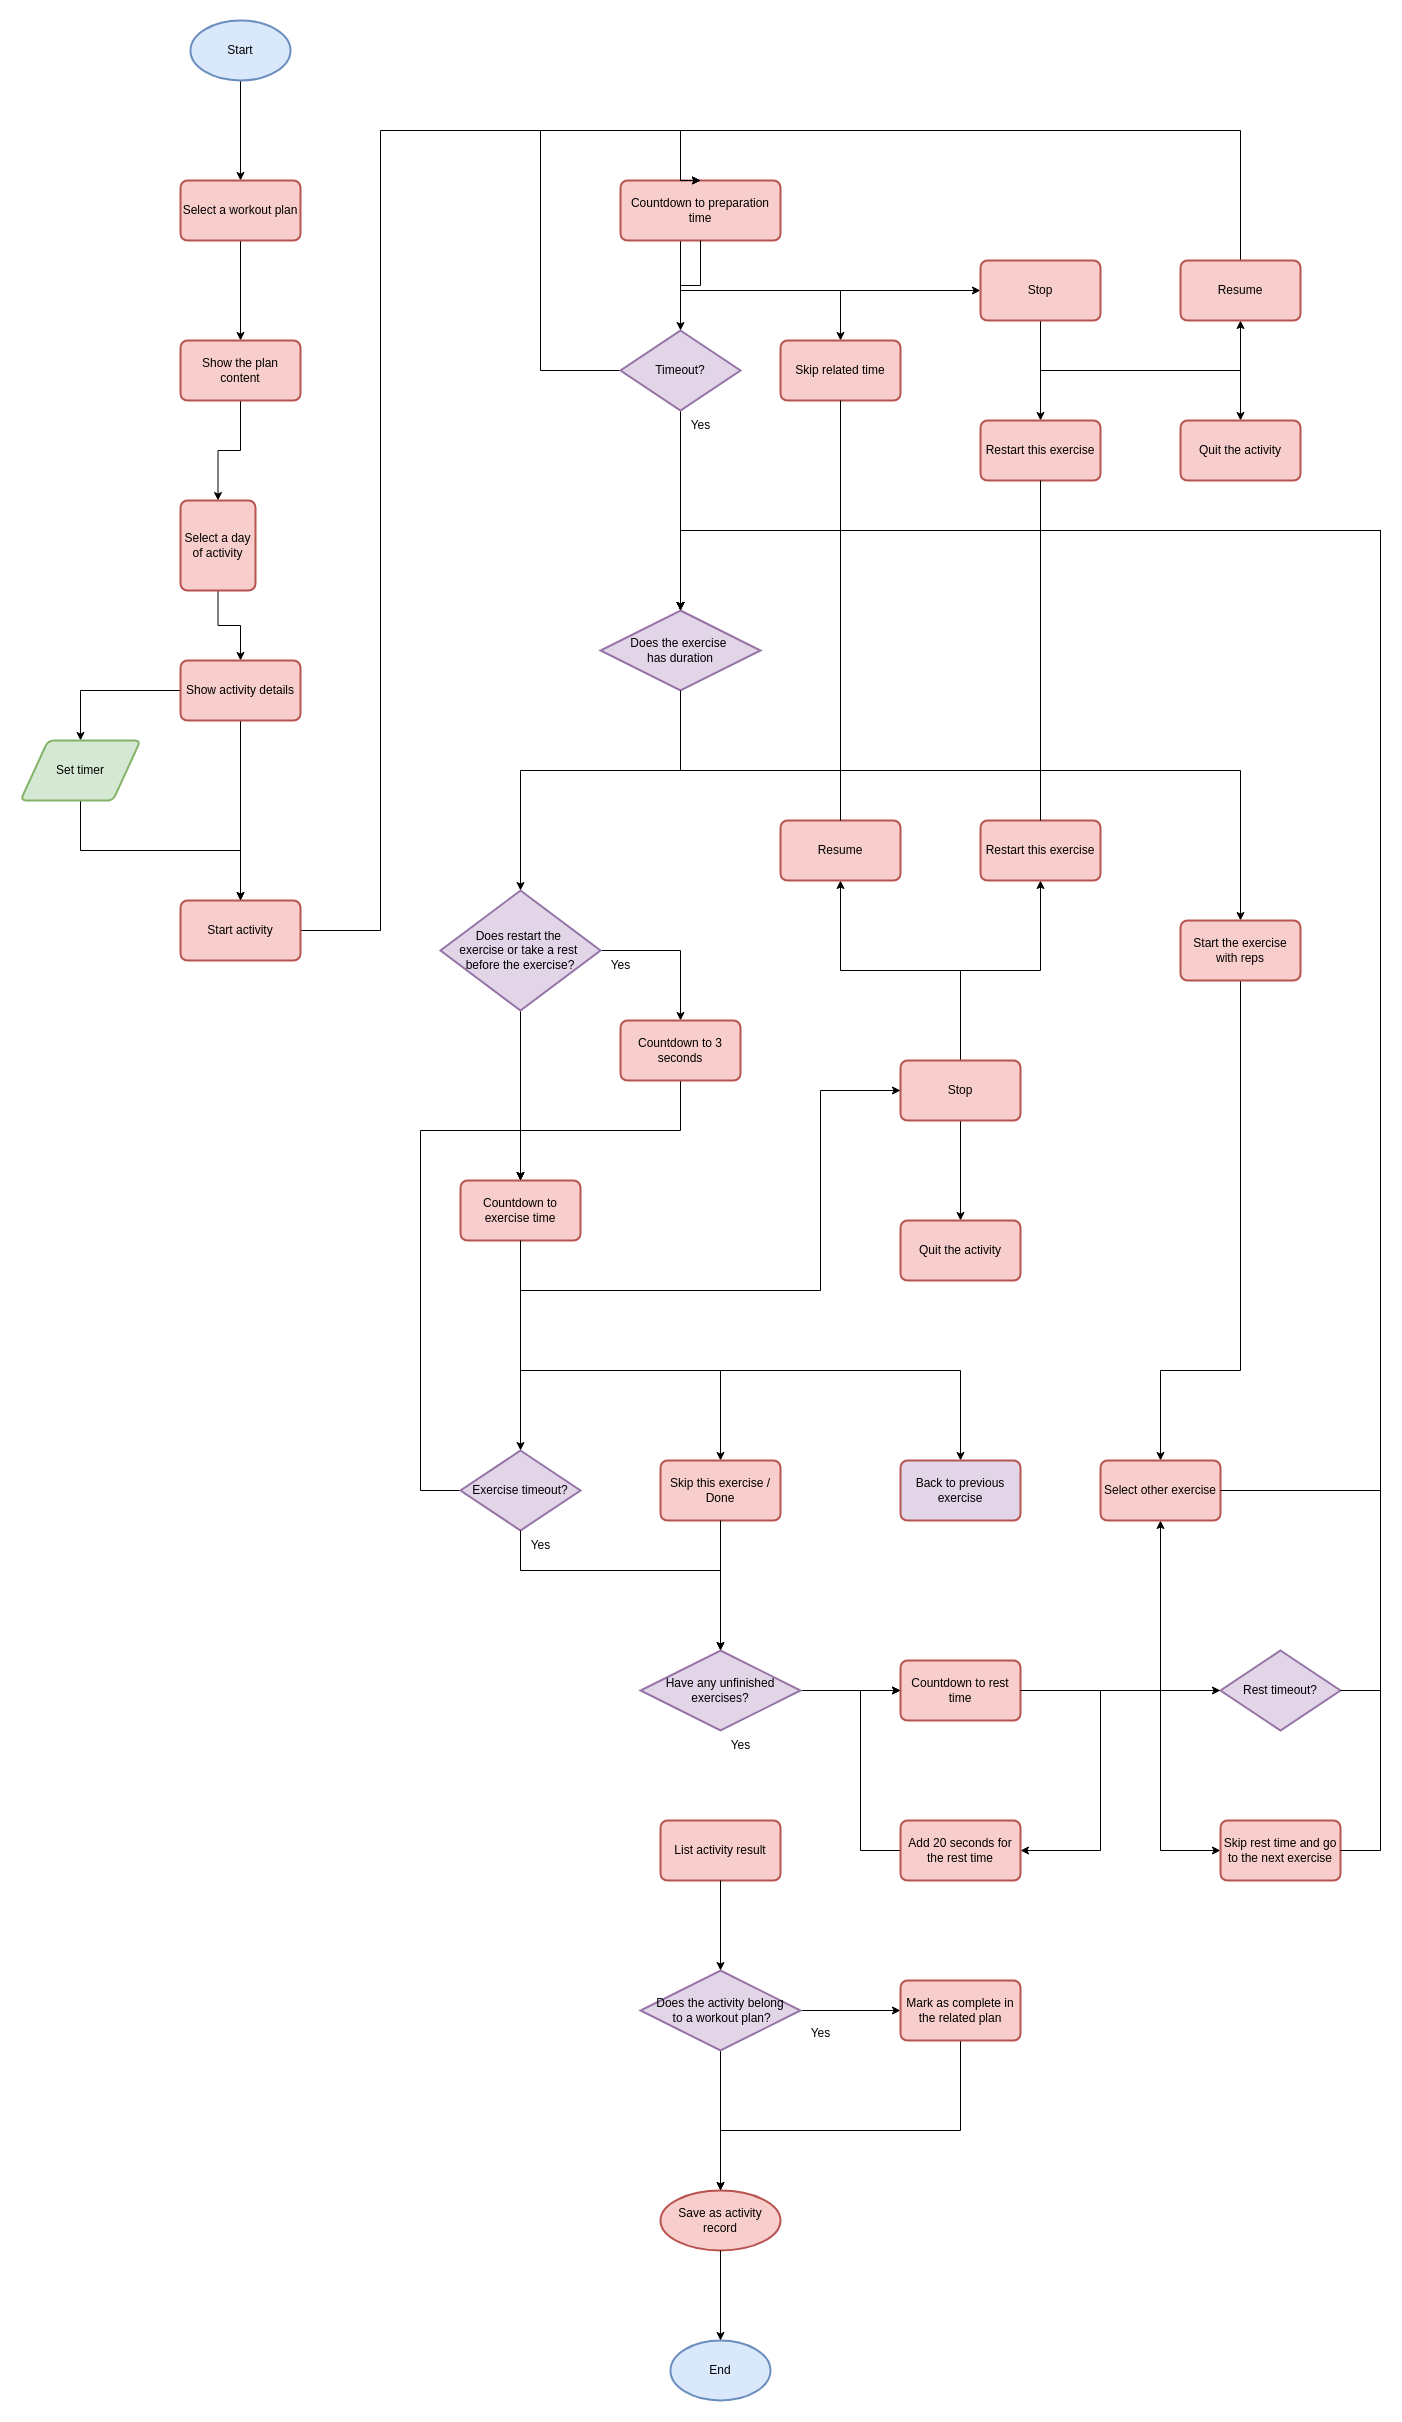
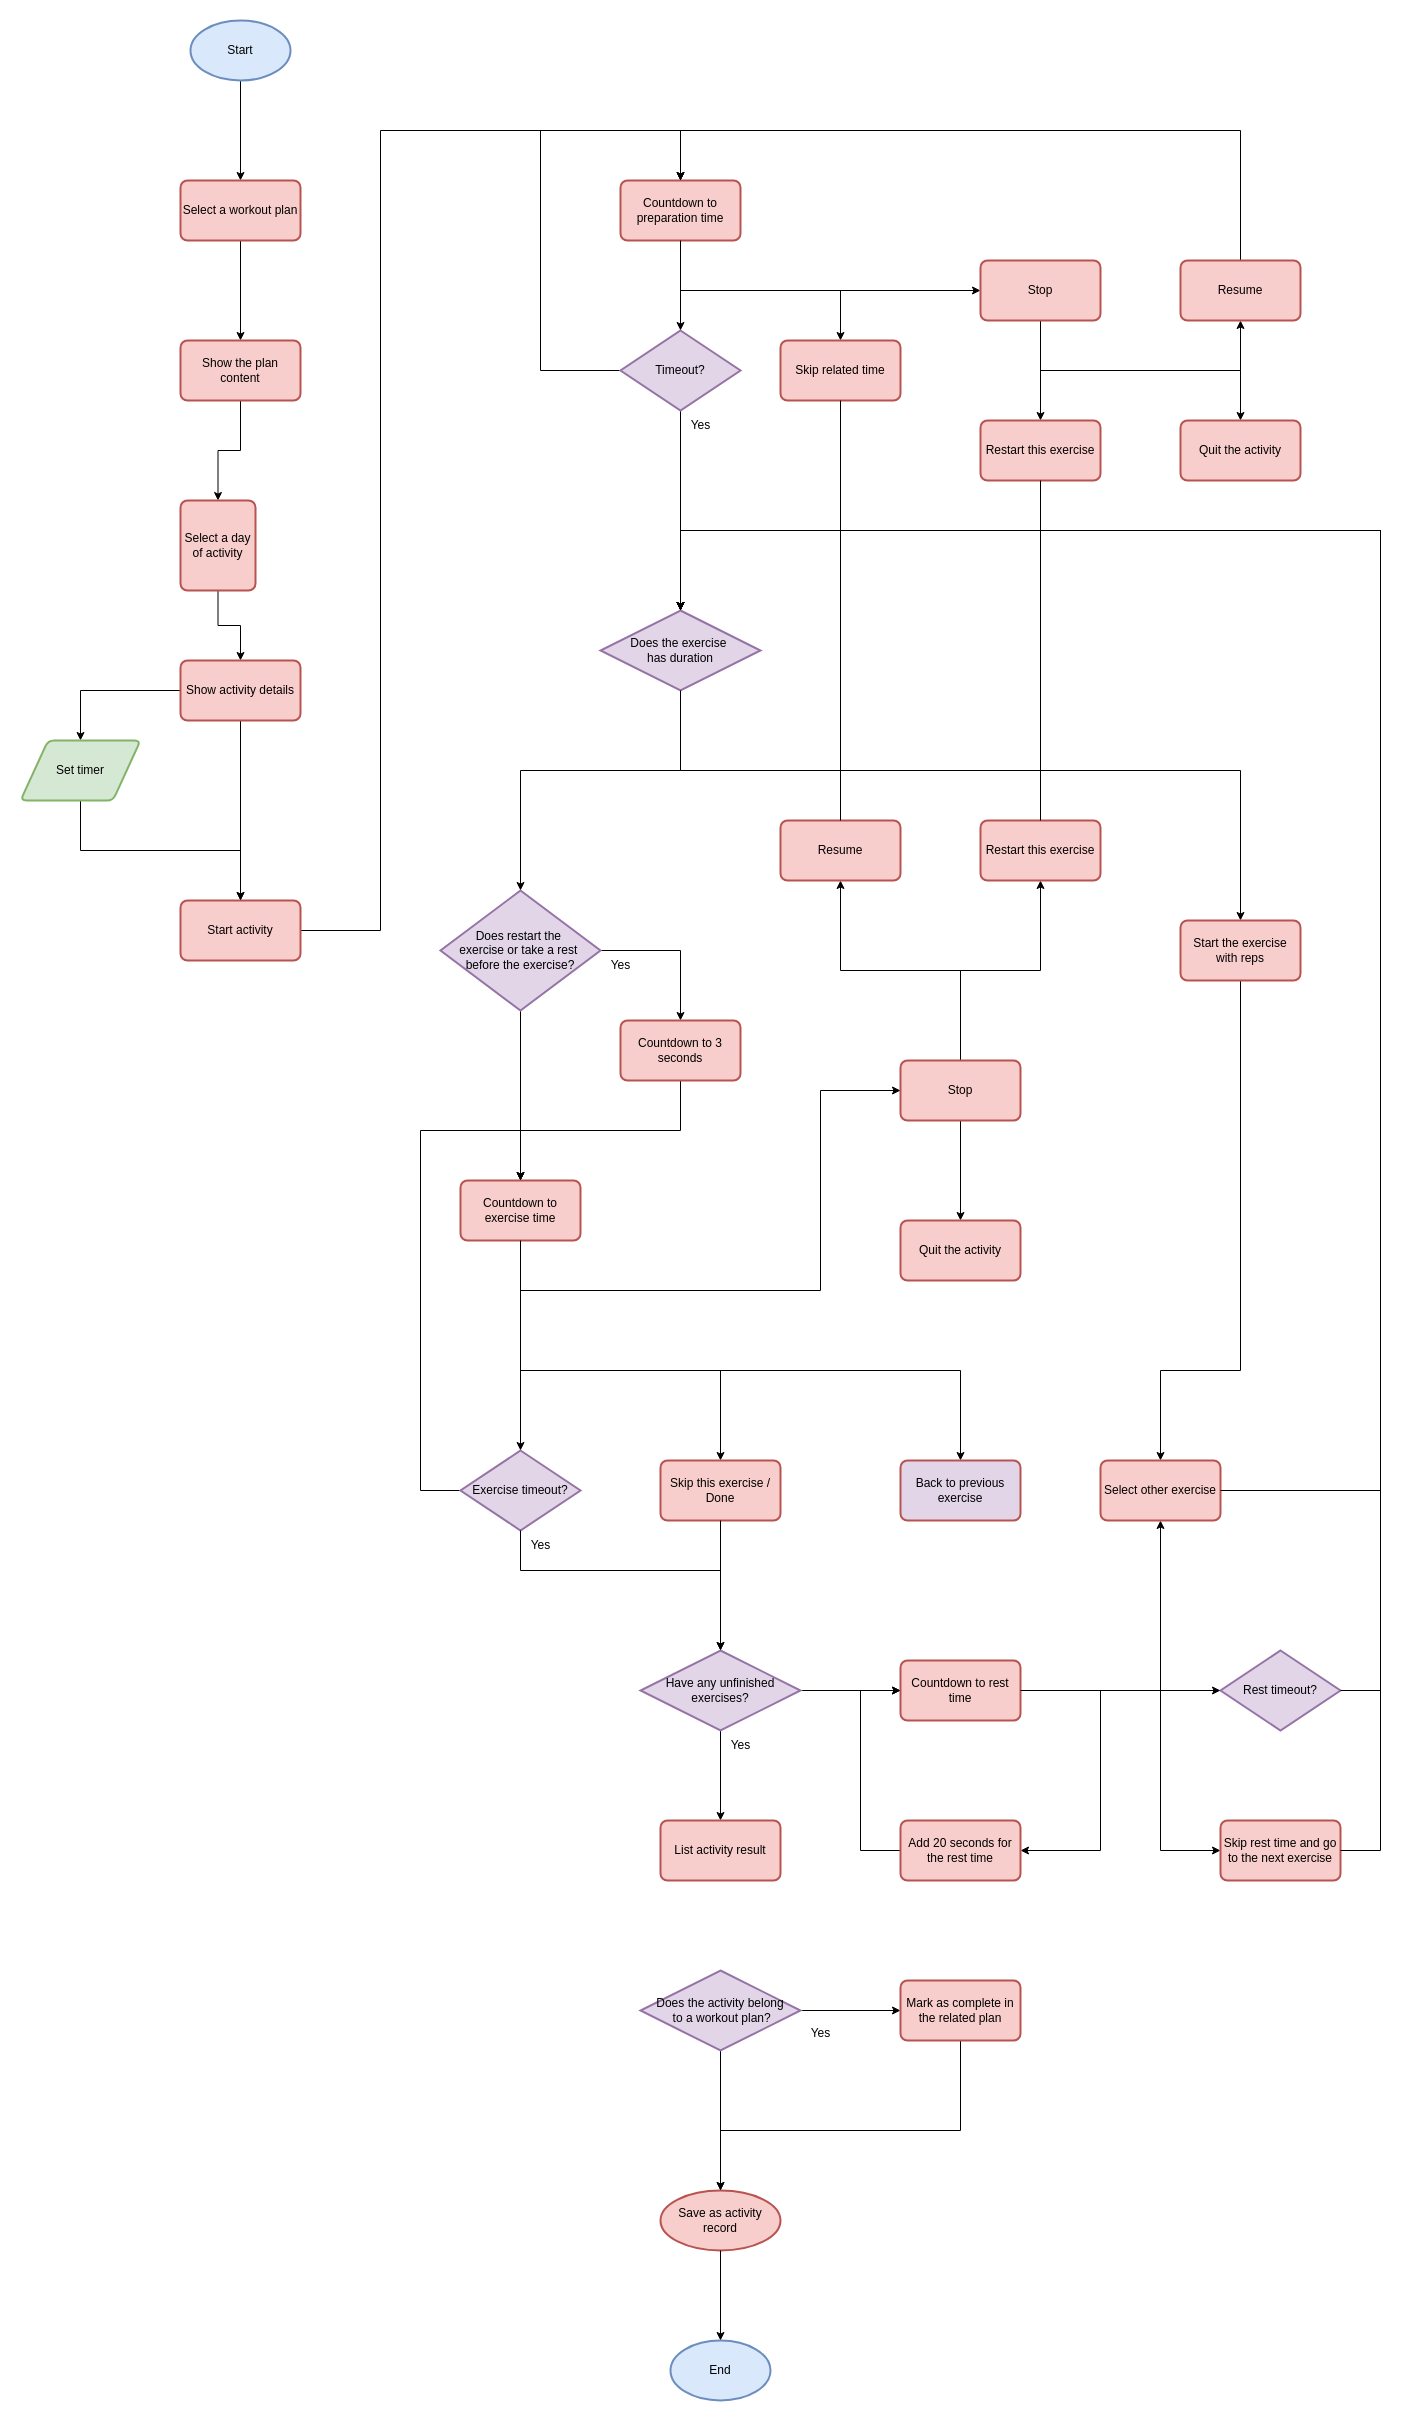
(701, 211) -> (681, 211)
none -> (721, 1772)
(721, 1922) -> none
